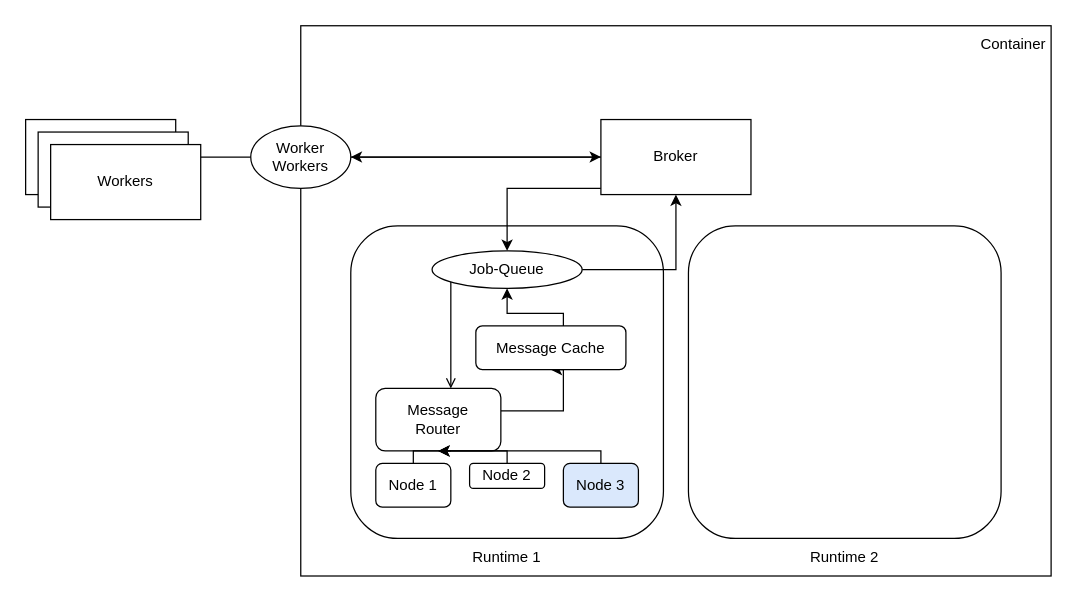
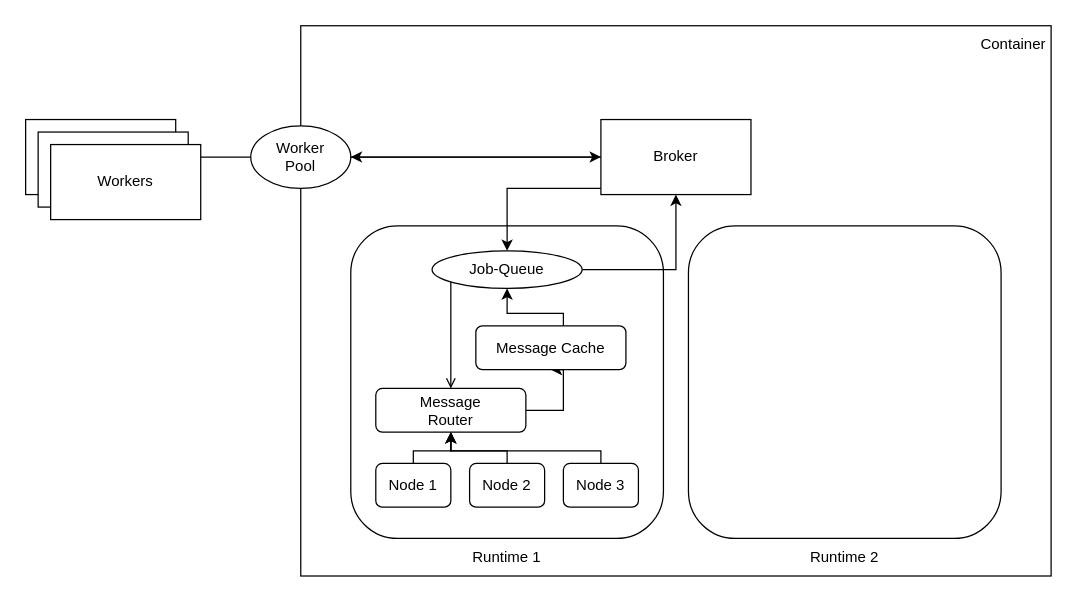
(301, 157) -> (301, 157)
(438, 419) -> (451, 410)
(507, 476) -> (507, 485)
(601, 485) -> (601, 485)
